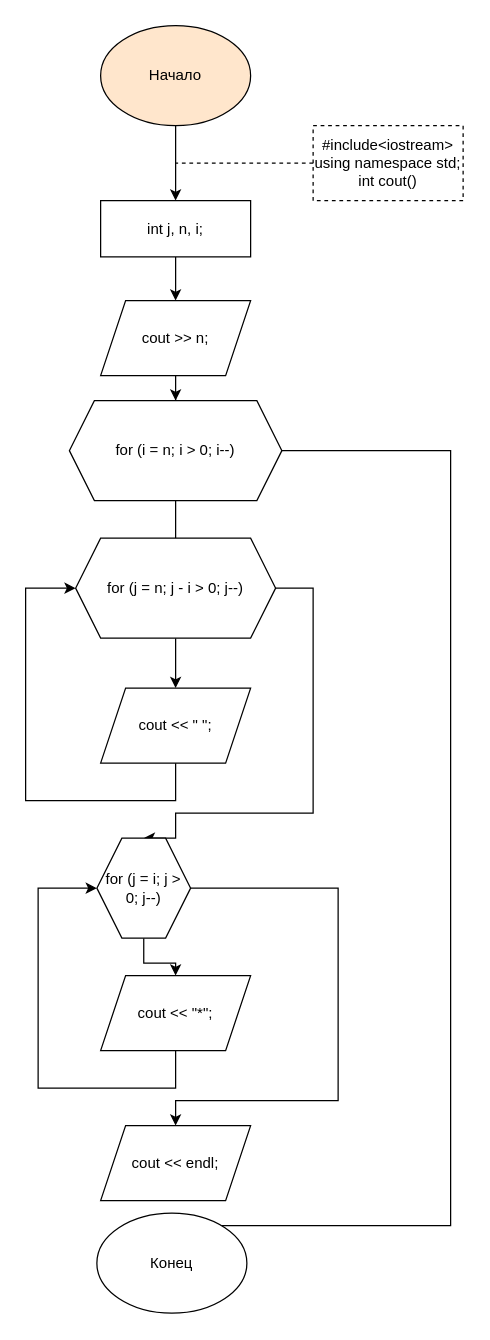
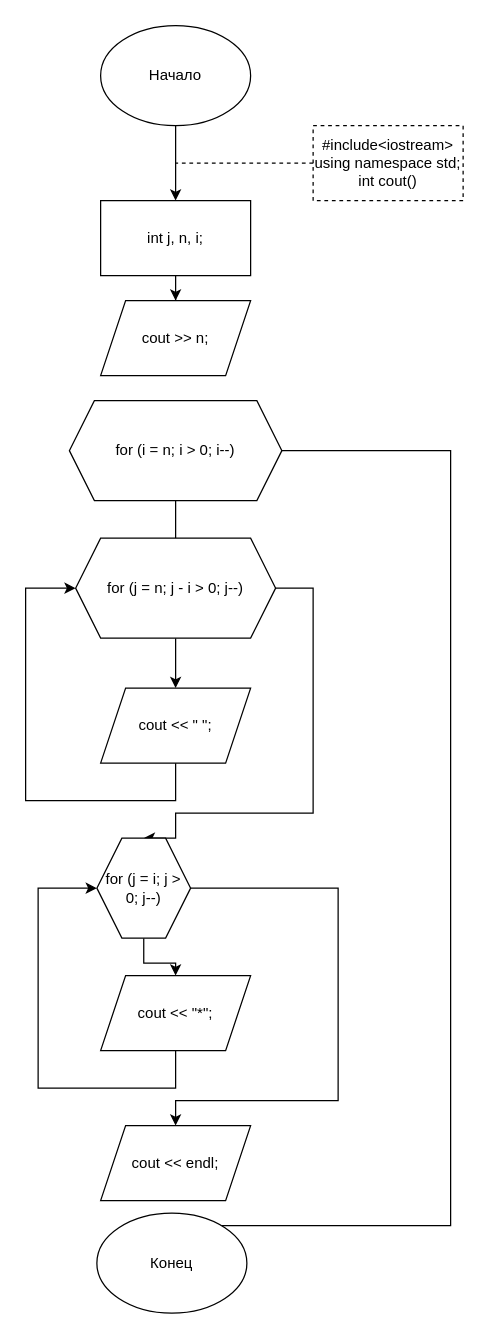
(176, 76) -> (176, 76)
(176, 229) -> (176, 238)
(176, 393) -> none
